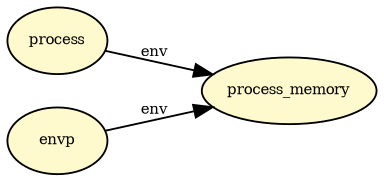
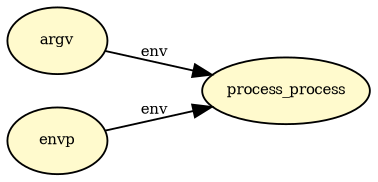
(57, 41) -> (57, 41)
(289, 91) -> (286, 91)
